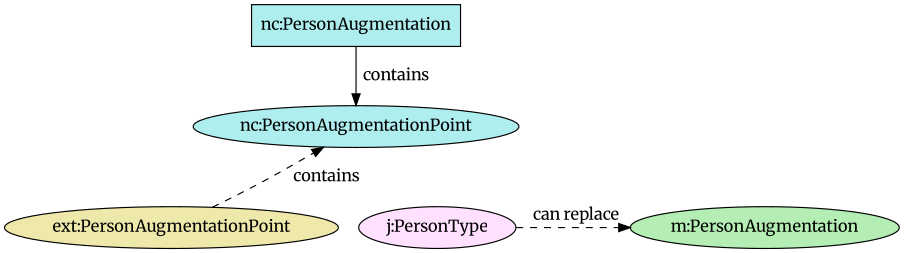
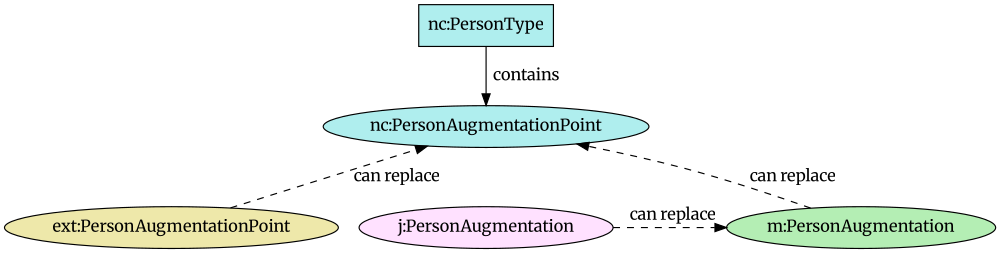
(356, 26) -> (486, 26)
none -> (701, 173)
(324, 177) -> (394, 177)
(437, 228) -> (486, 228)
